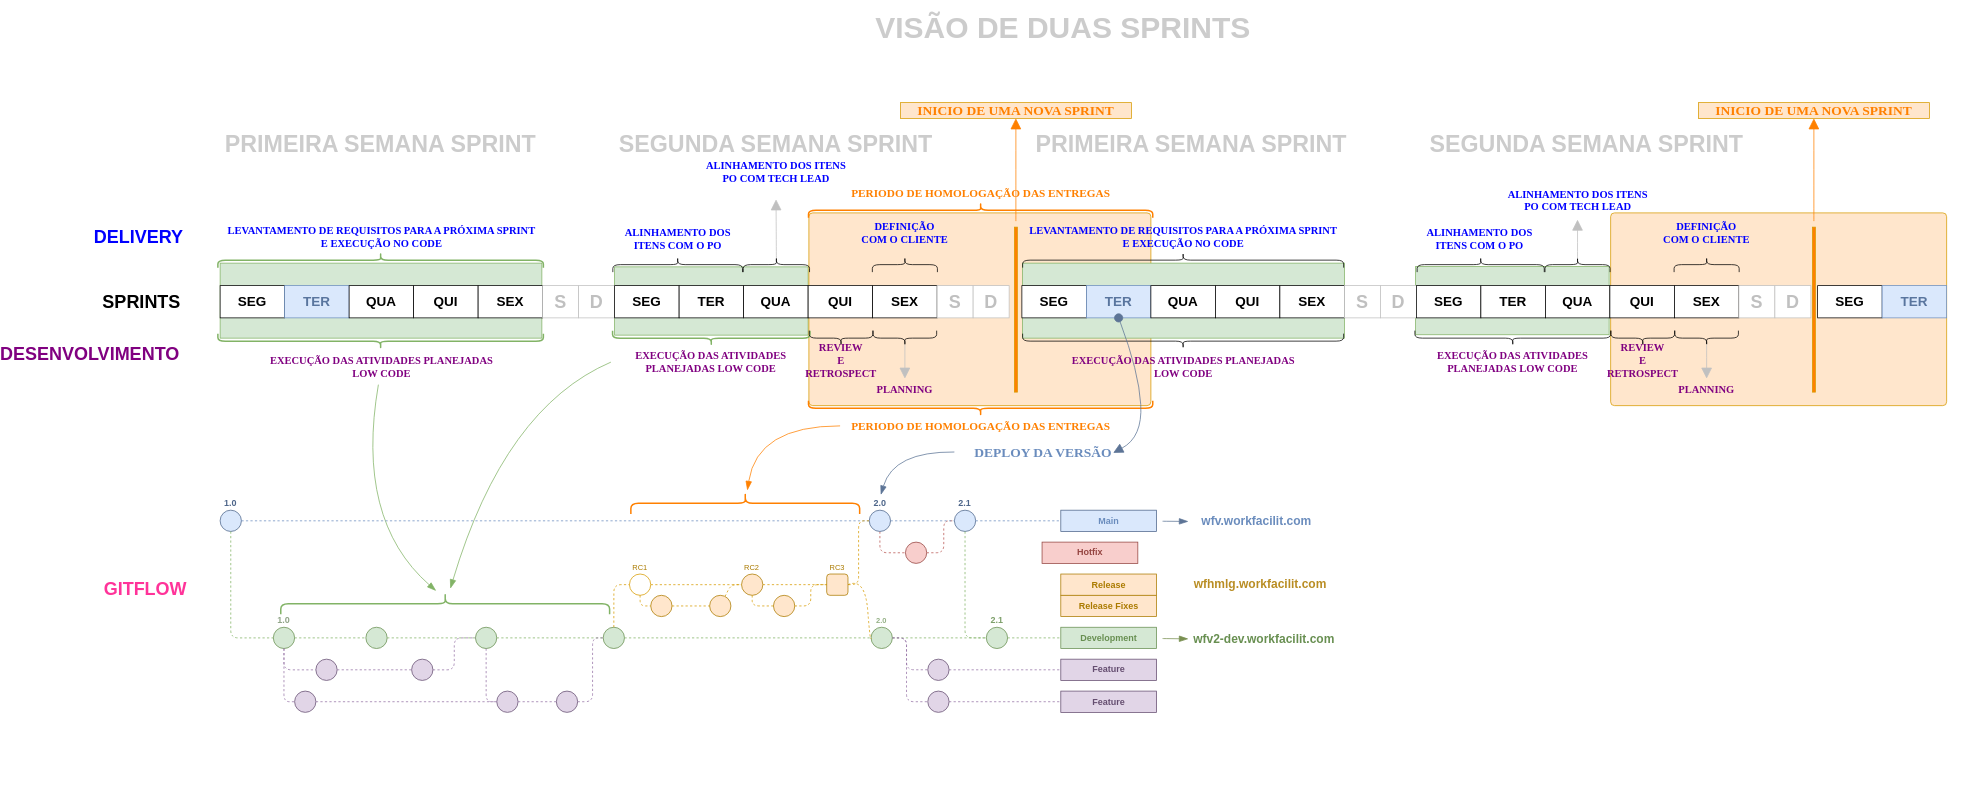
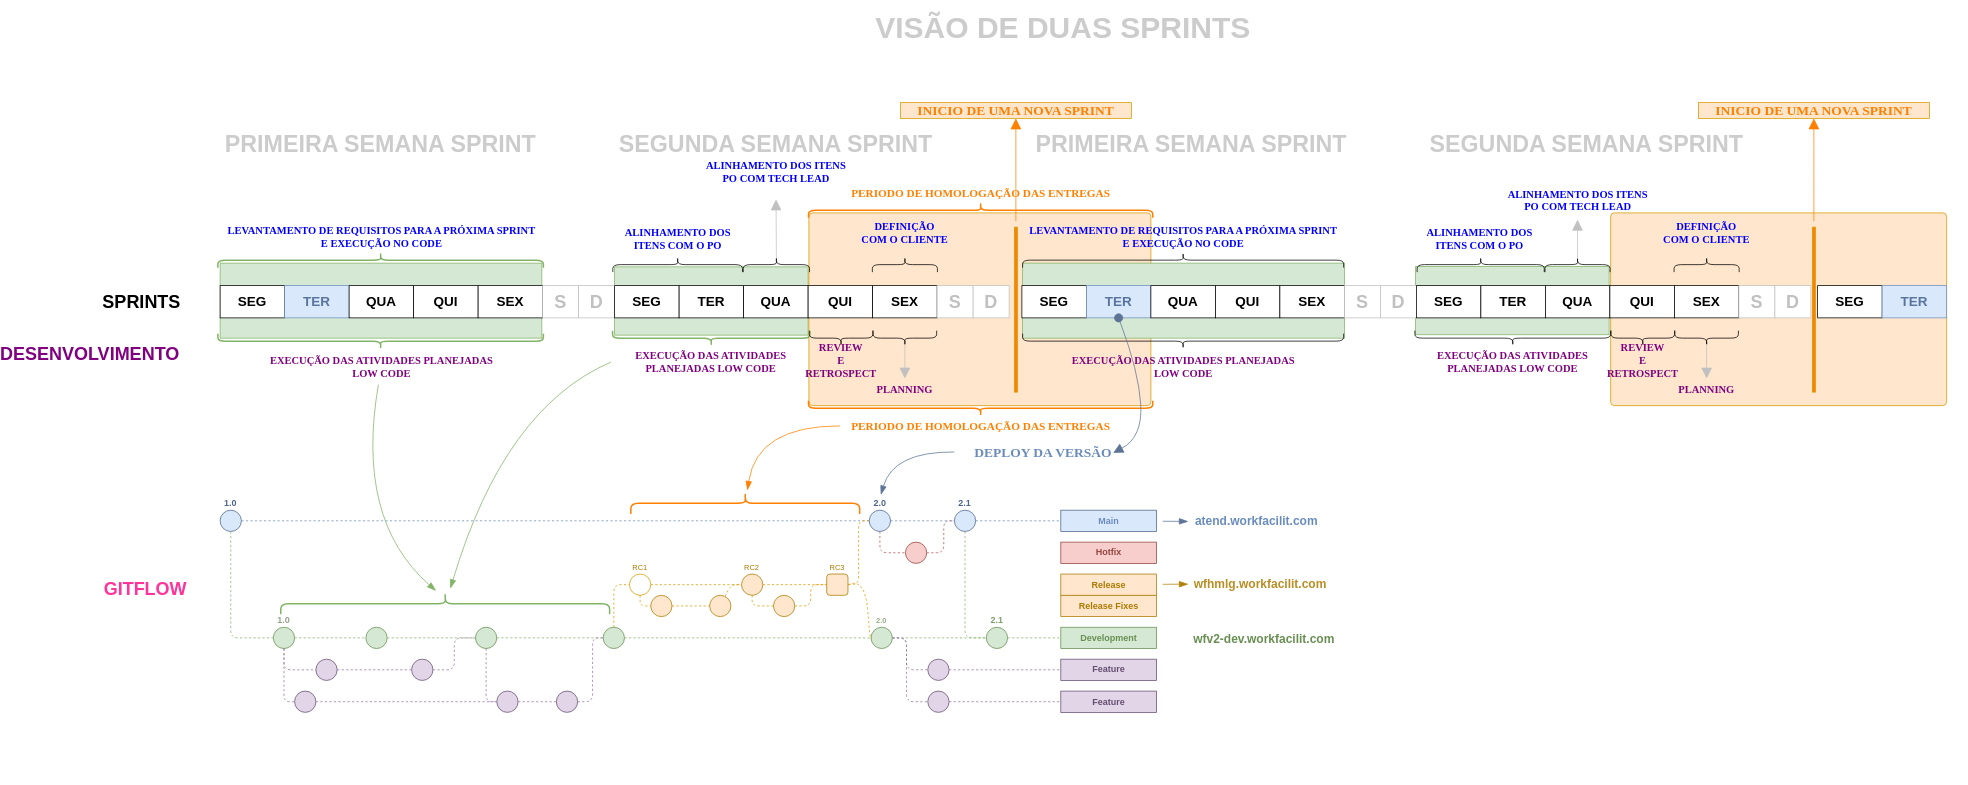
(139, 237) -> none
(1257, 521) -> (1257, 521)
(1090, 553) -> (1109, 553)
none -> (1170, 584)
(1170, 638) -> none
